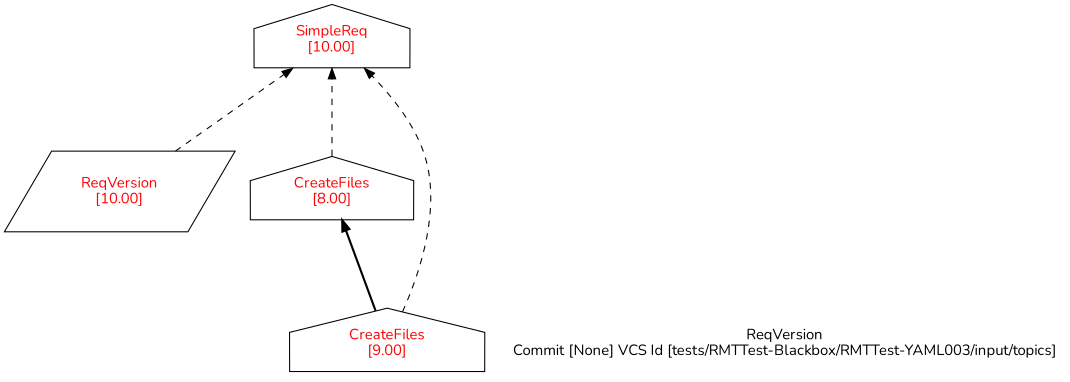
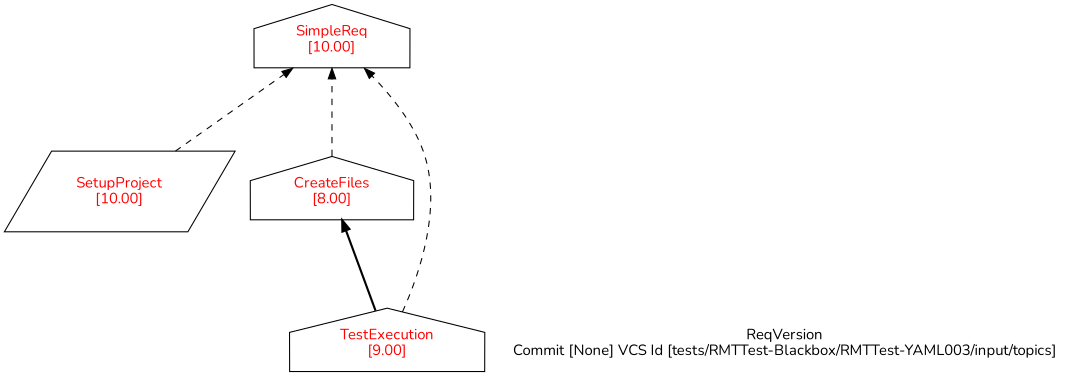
(120, 191) -> (120, 191)
(387, 343) -> (387, 343)
